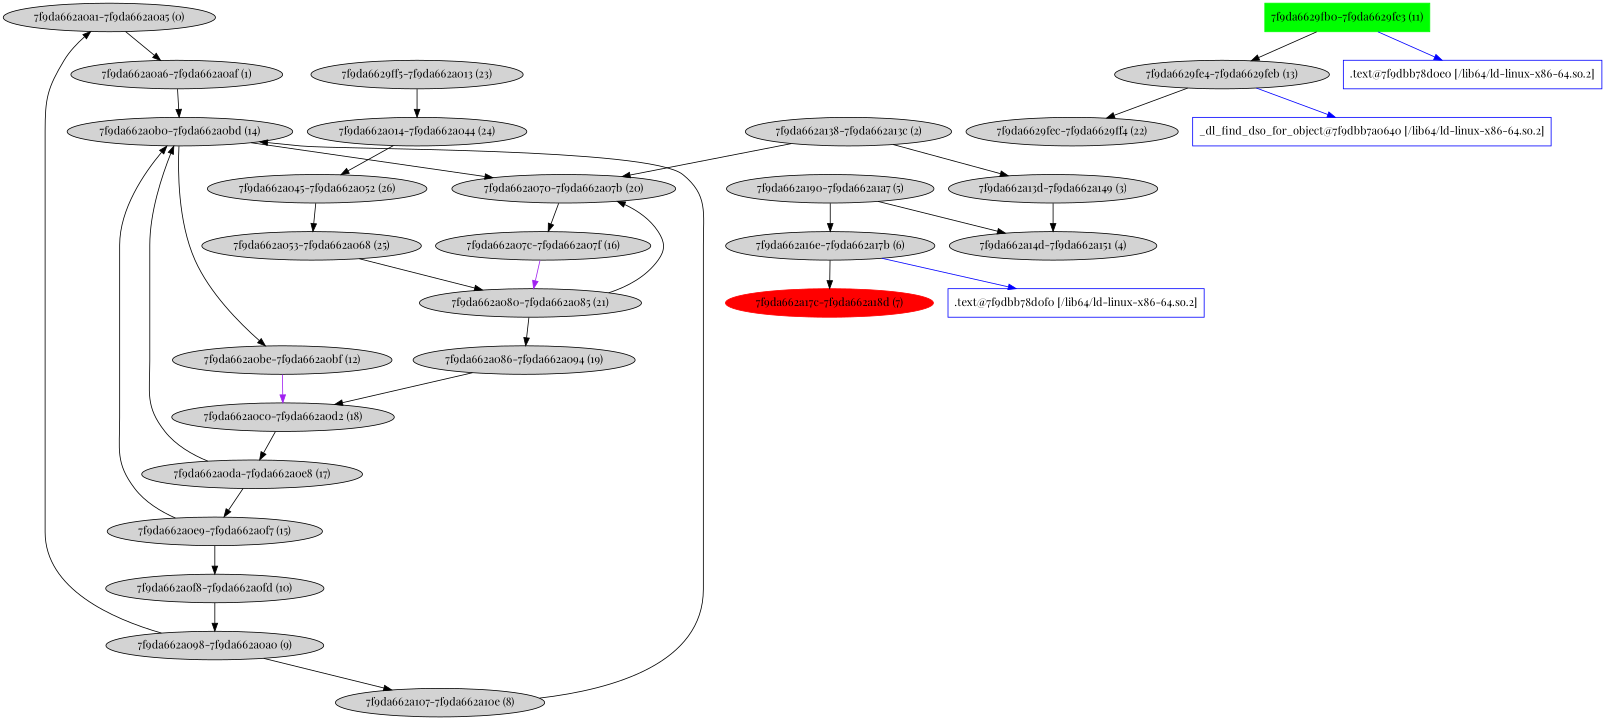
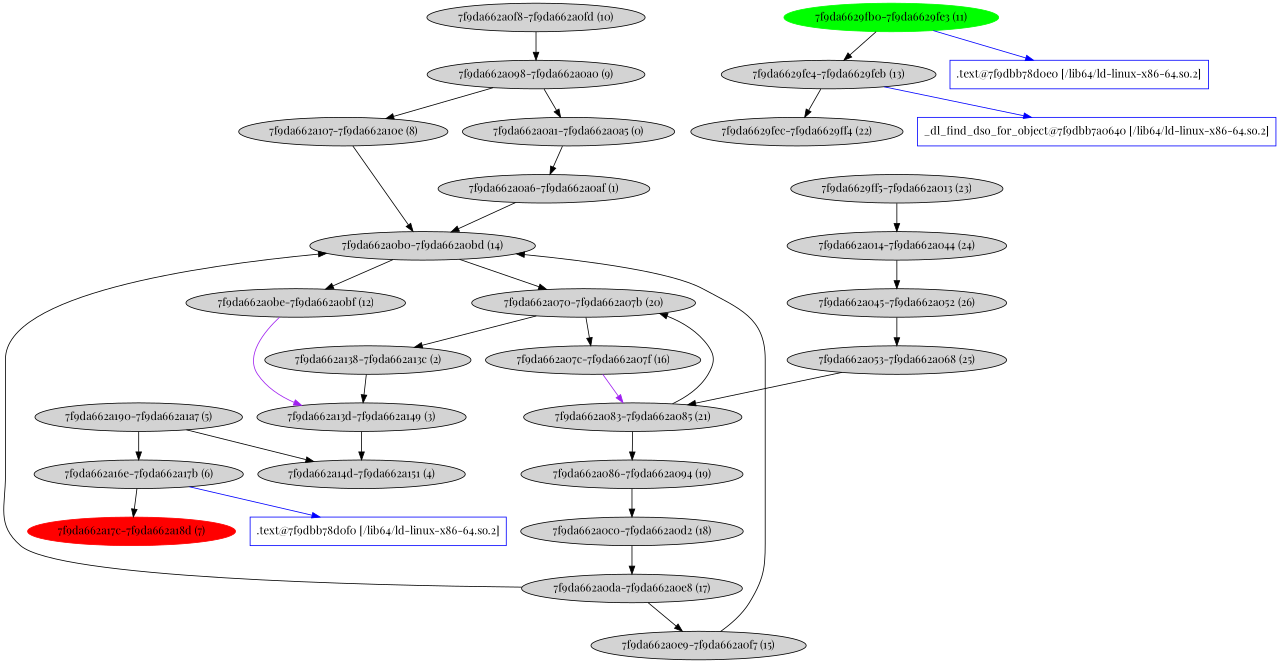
(1347, 17) -> (891, 17)
(711, 159) -> (479, 331)
(530, 303) -> (633, 417)
(283, 385) -> (254, 365)
(215, 556) -> none
